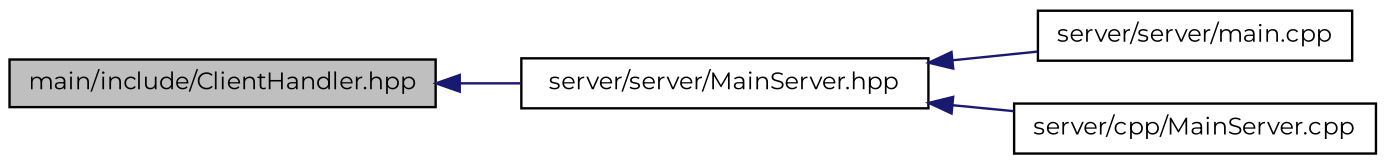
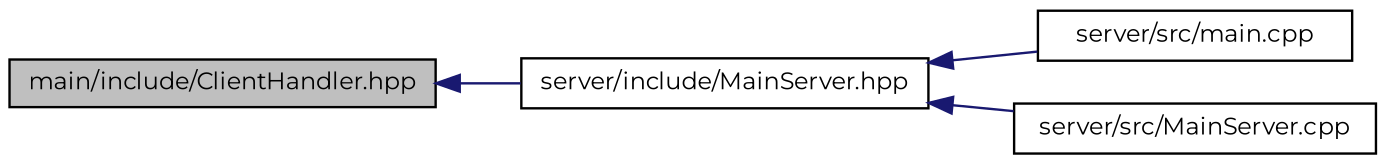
(1195, 36) -> (1195, 36)
(725, 83) -> (725, 83)
(1195, 129) -> (1195, 129)
